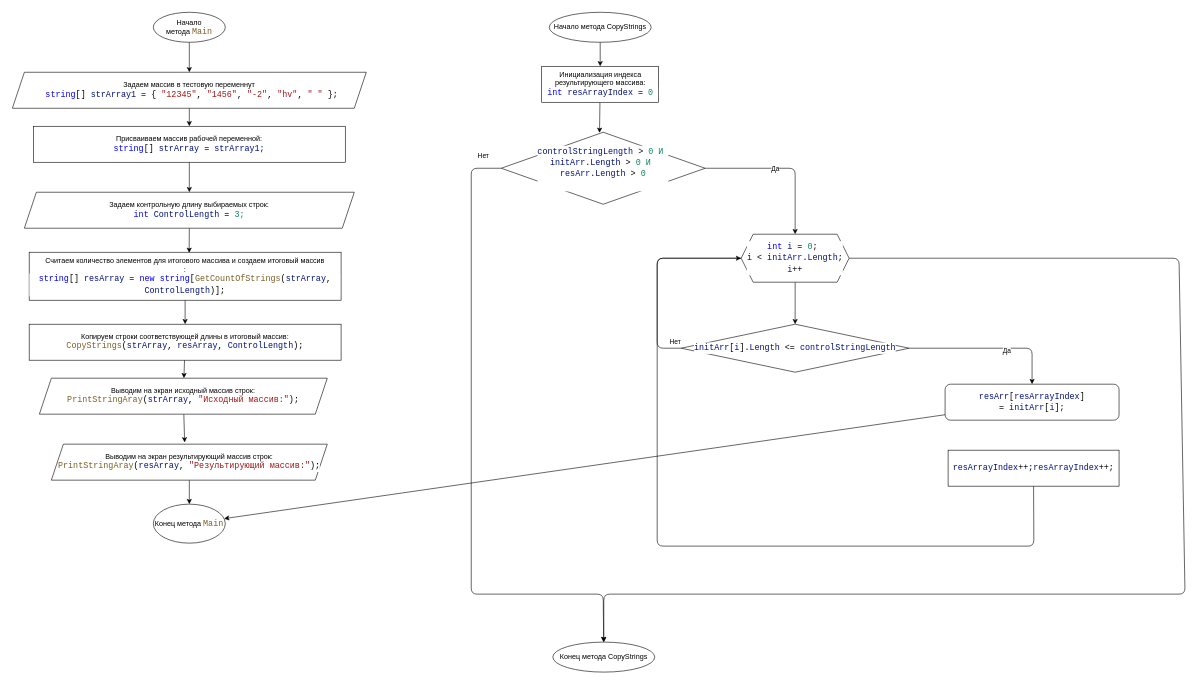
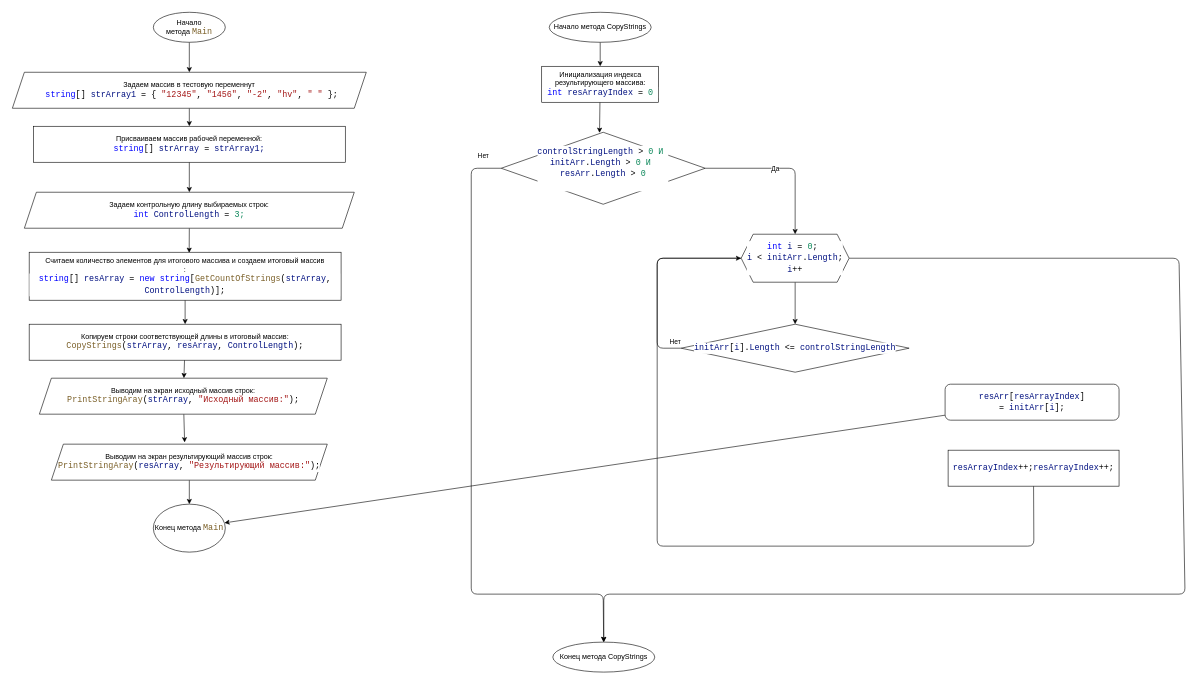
(1006, 348) -> none
(189, 524) -> (189, 528)
